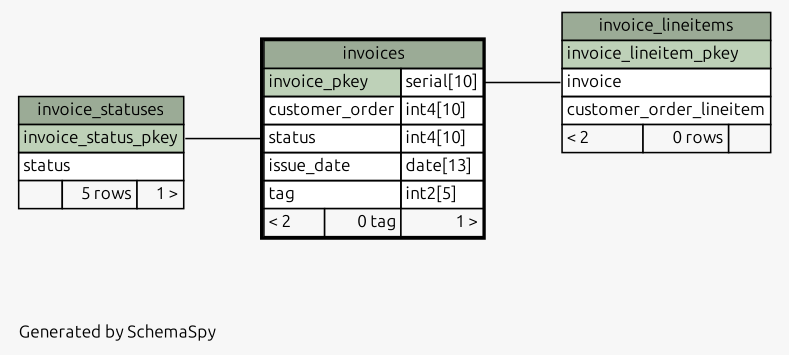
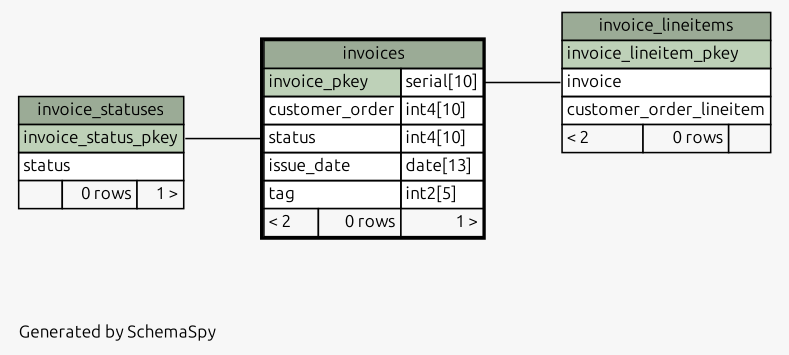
(107, 194) -> (107, 194)
(377, 222) -> (371, 222)
